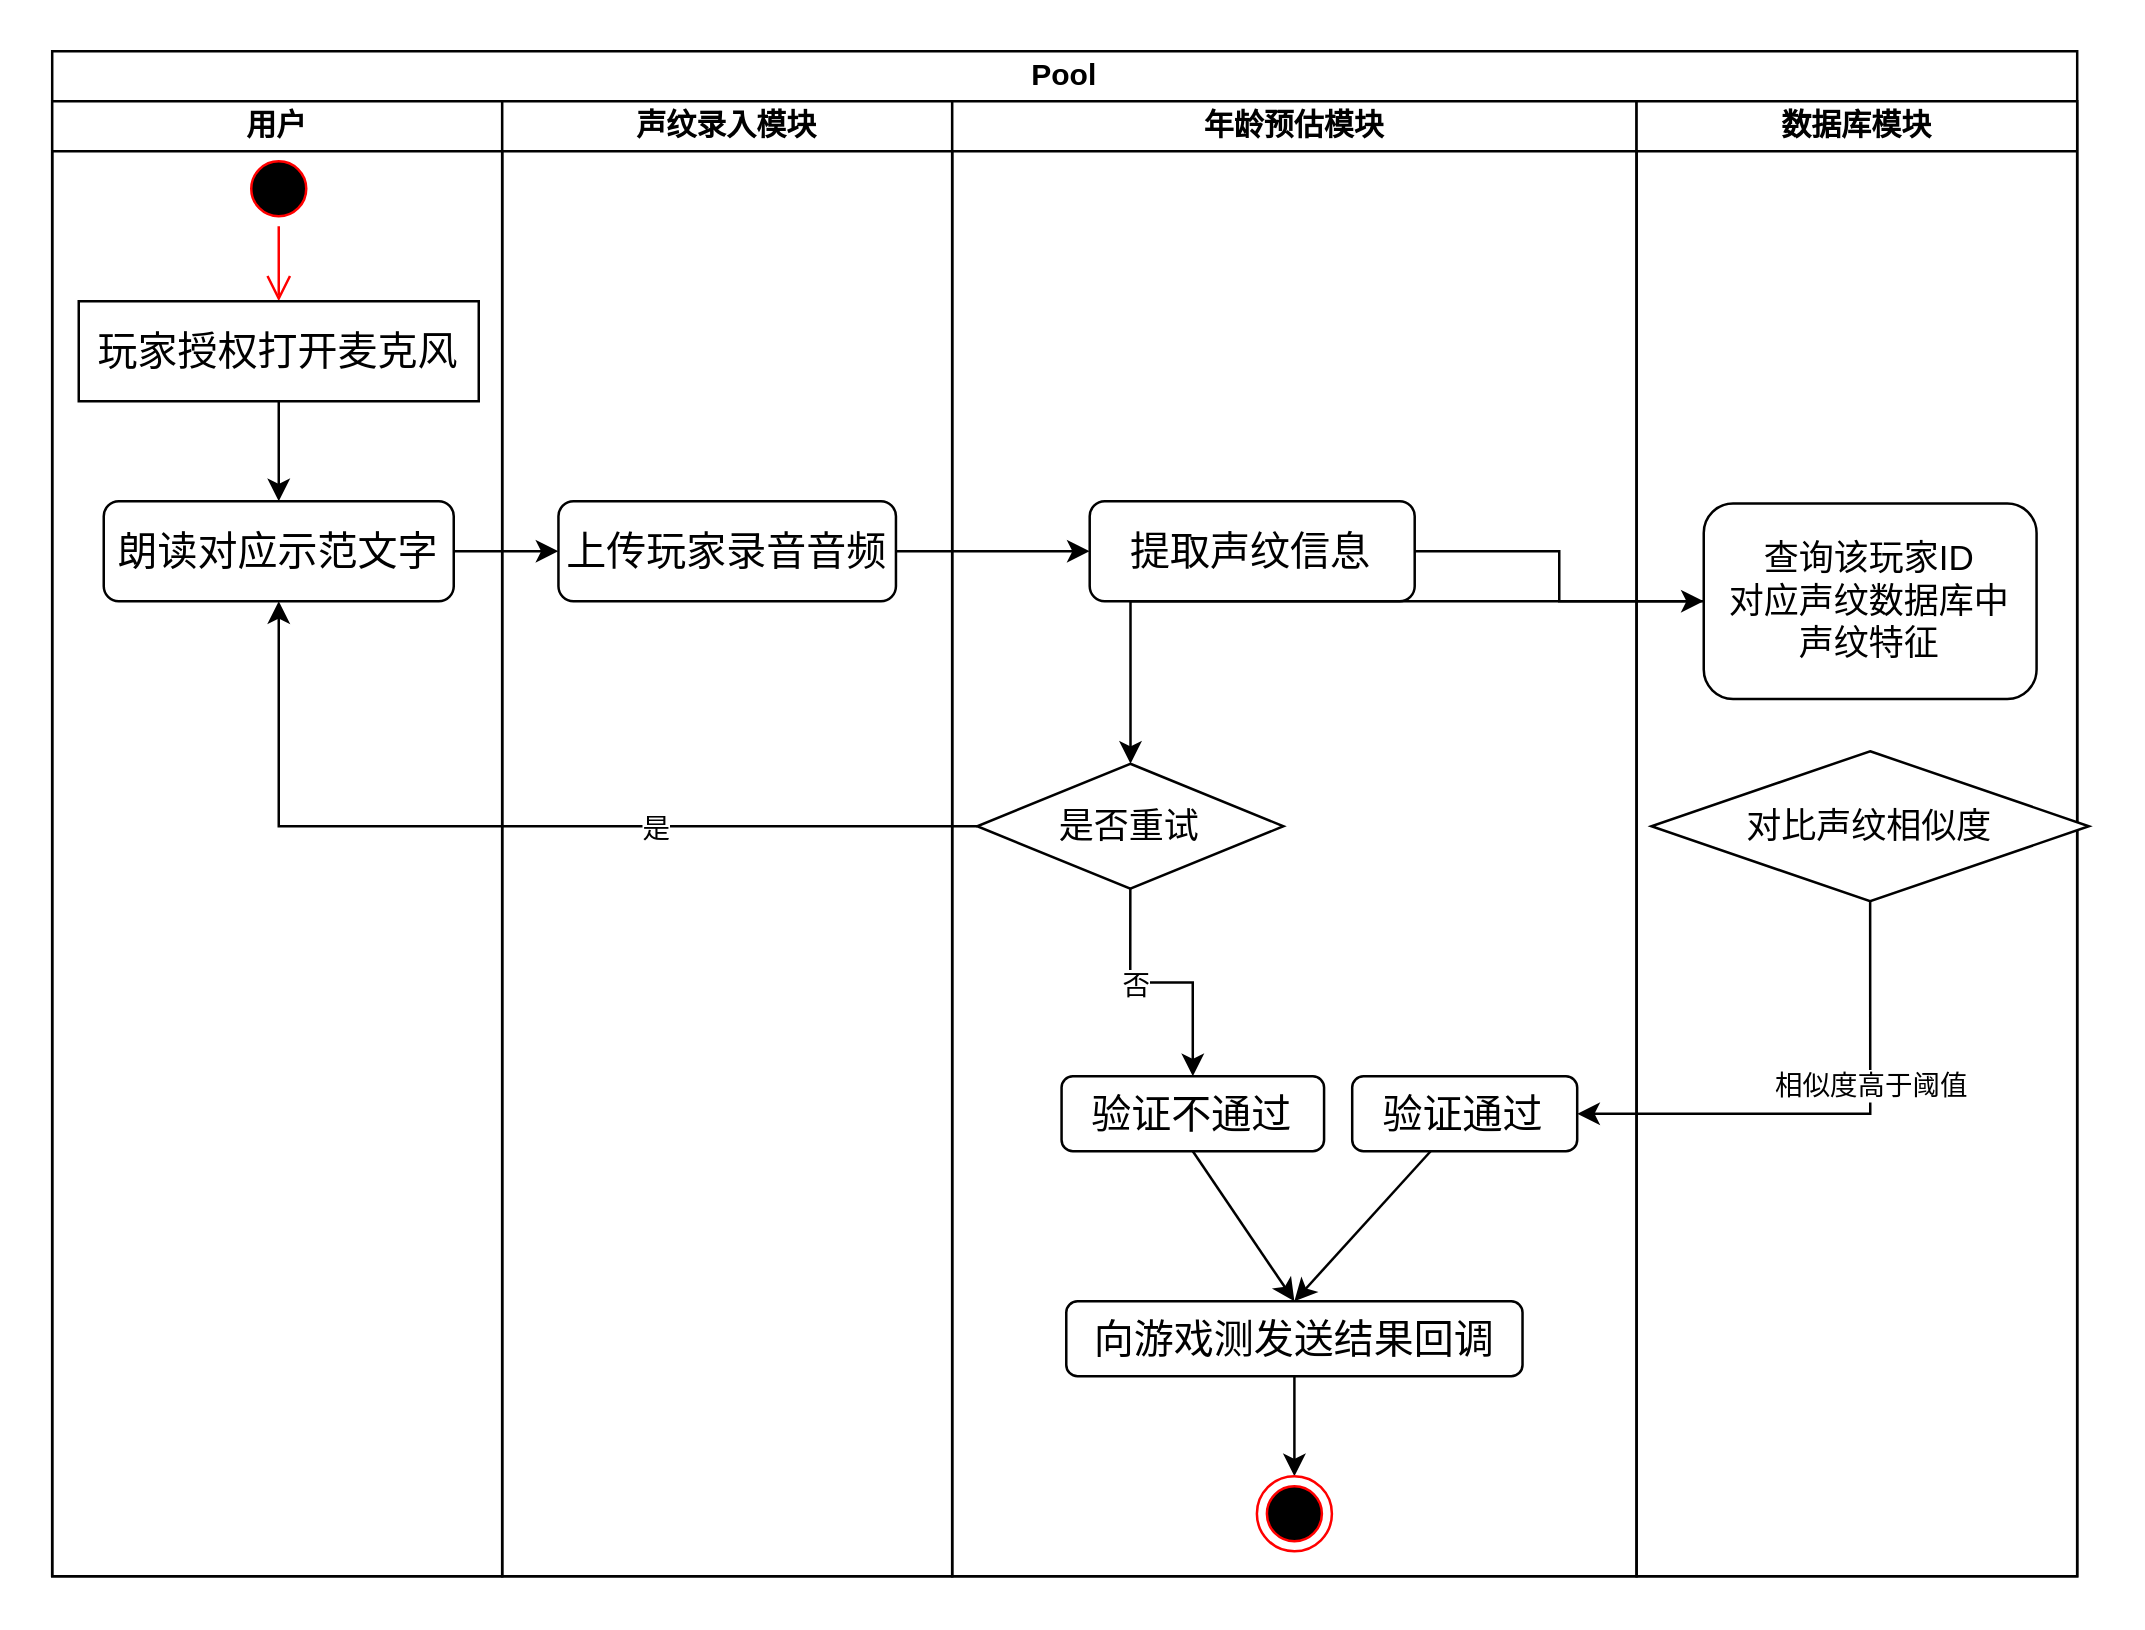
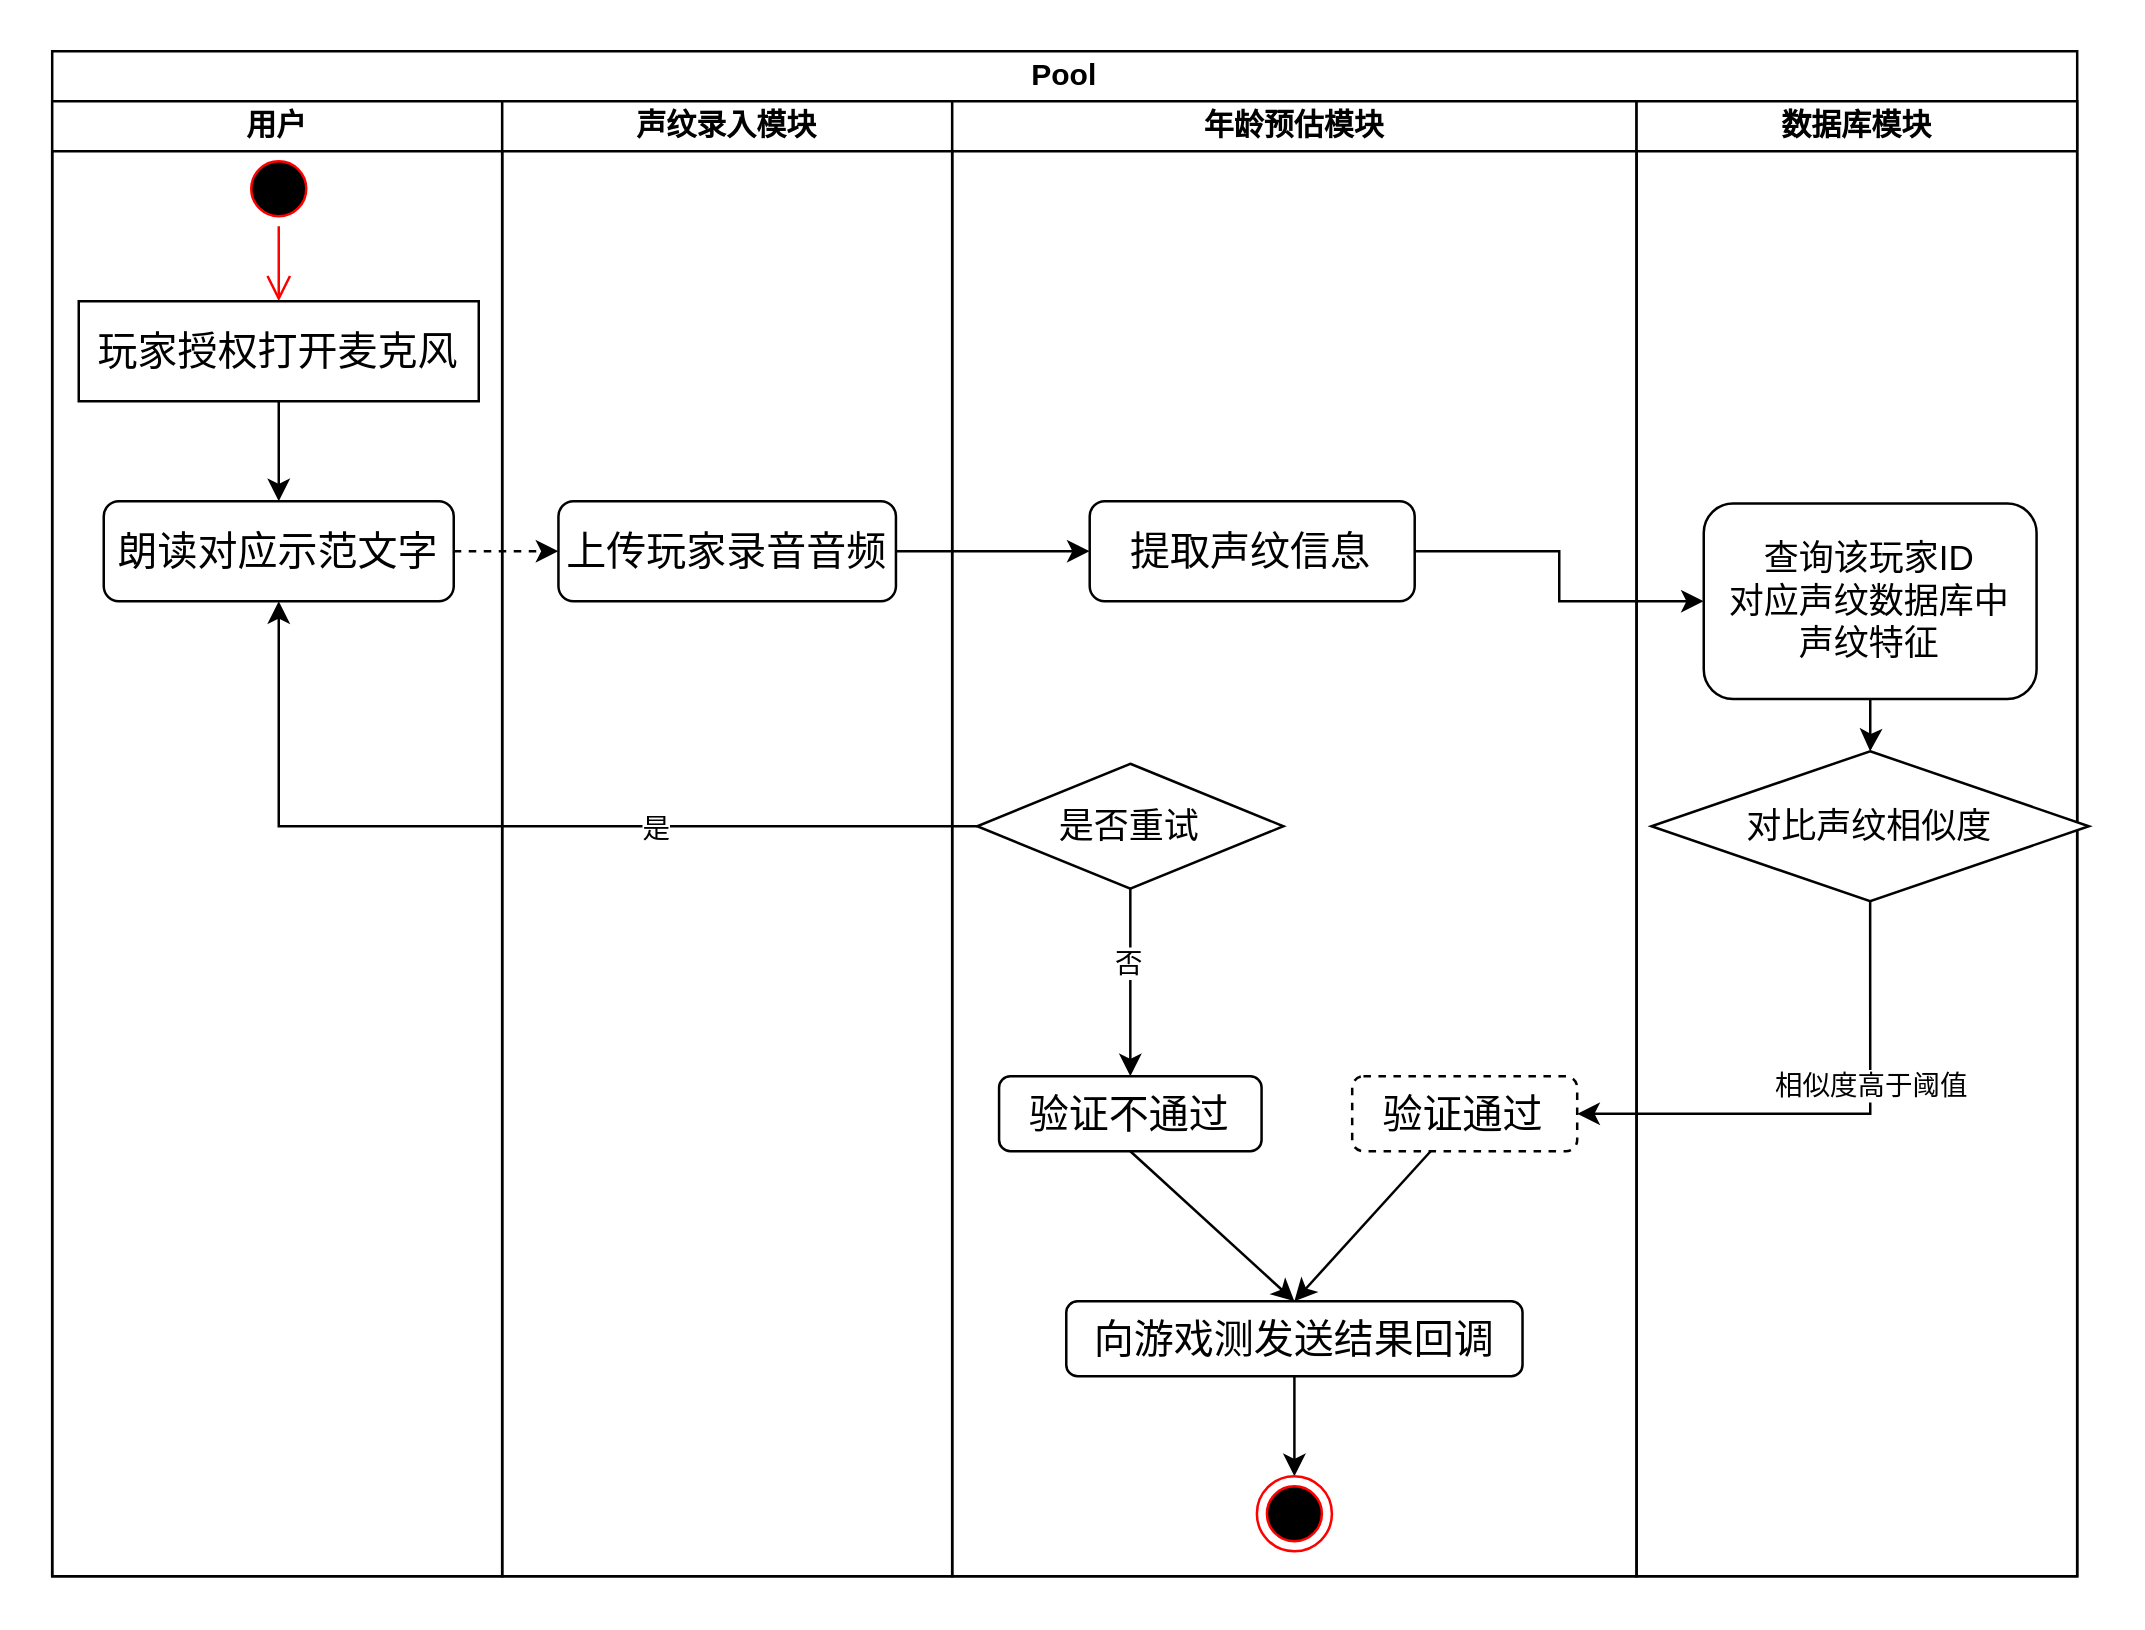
(478, 551) -> (478, 551)
(1479, 601) -> (1870, 730)
(1193, 1114) -> (1130, 1114)
(1465, 1114) -> (1465, 1114)
